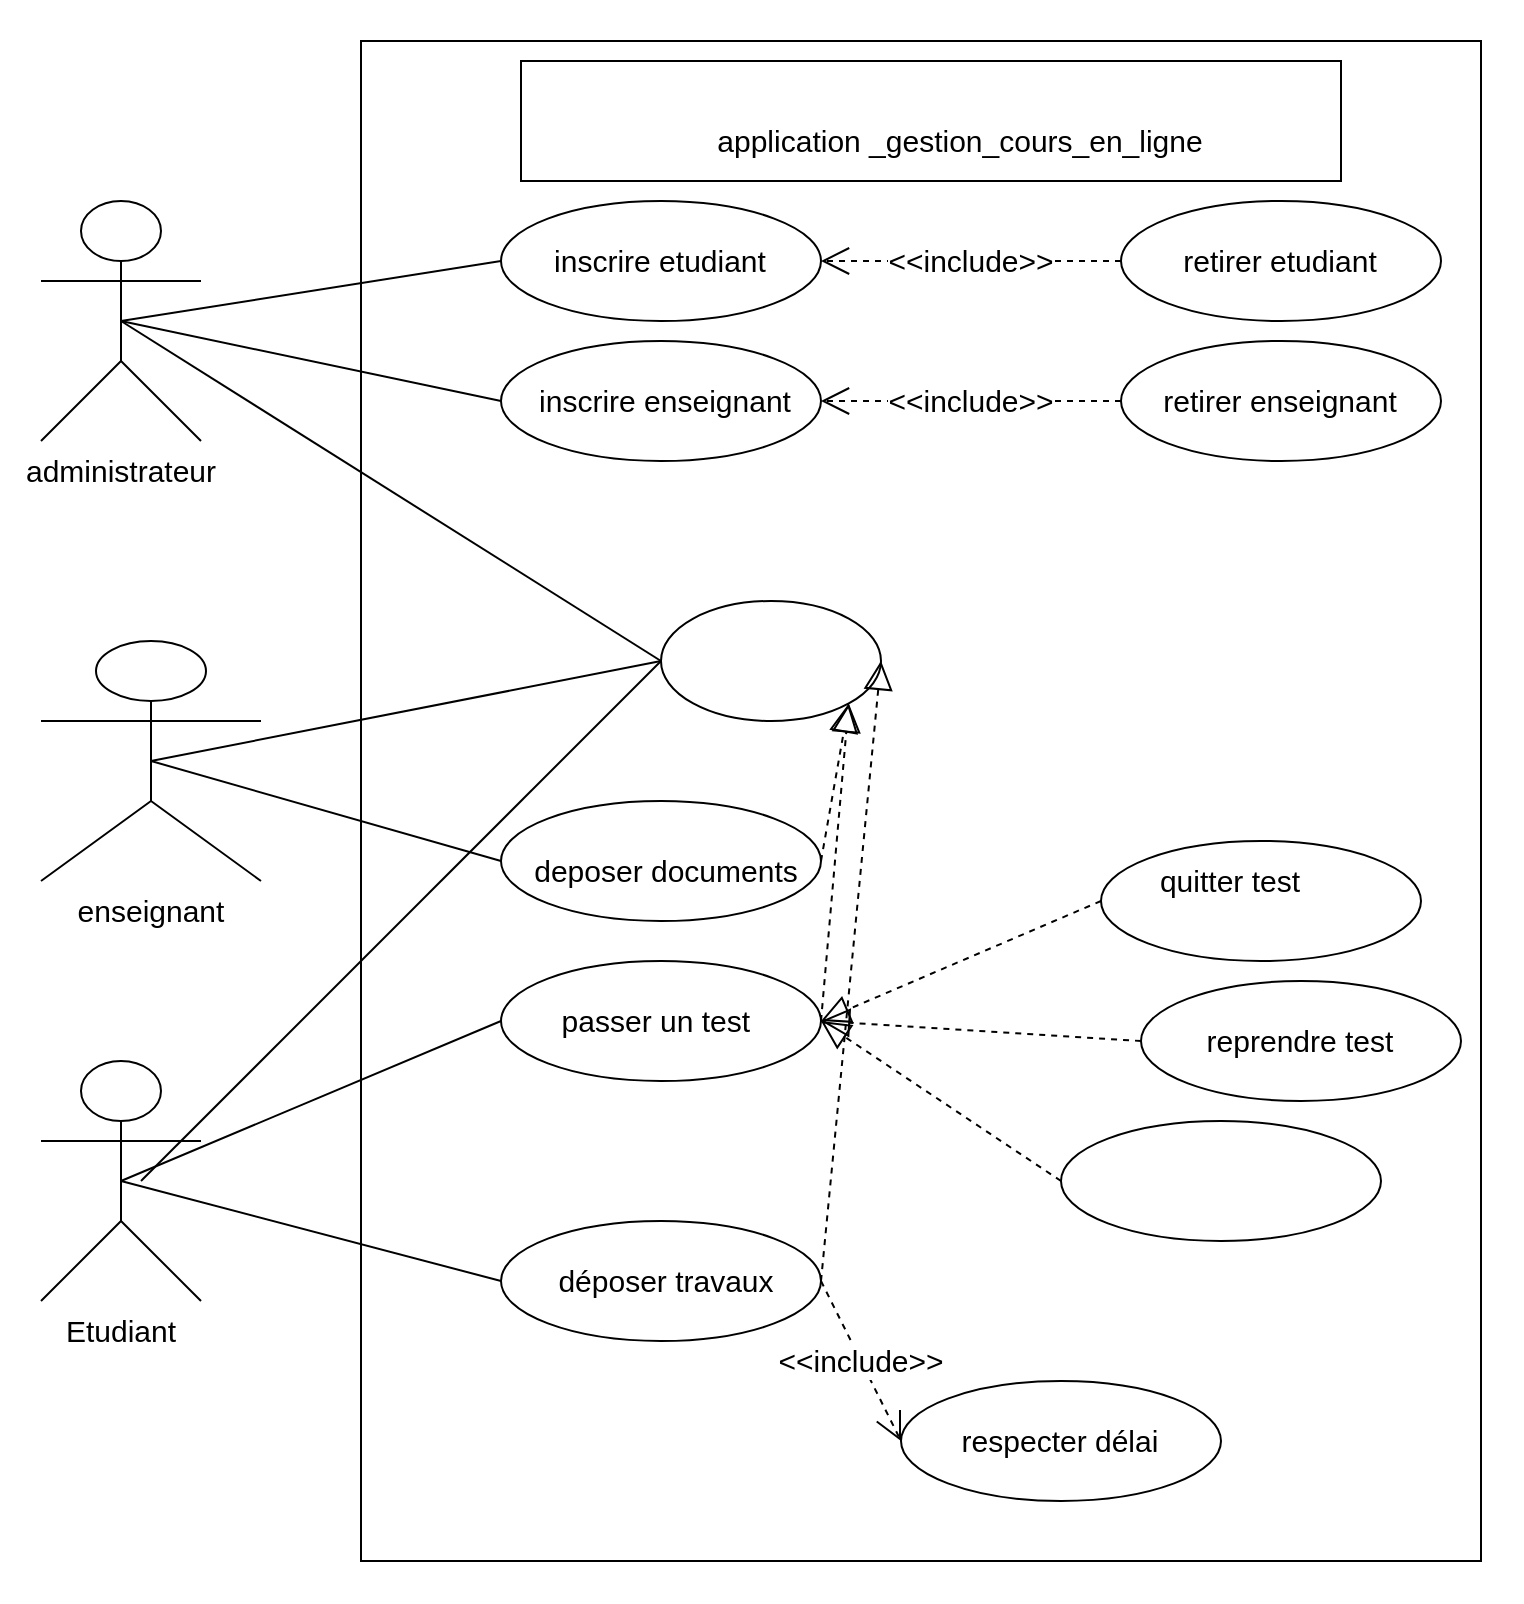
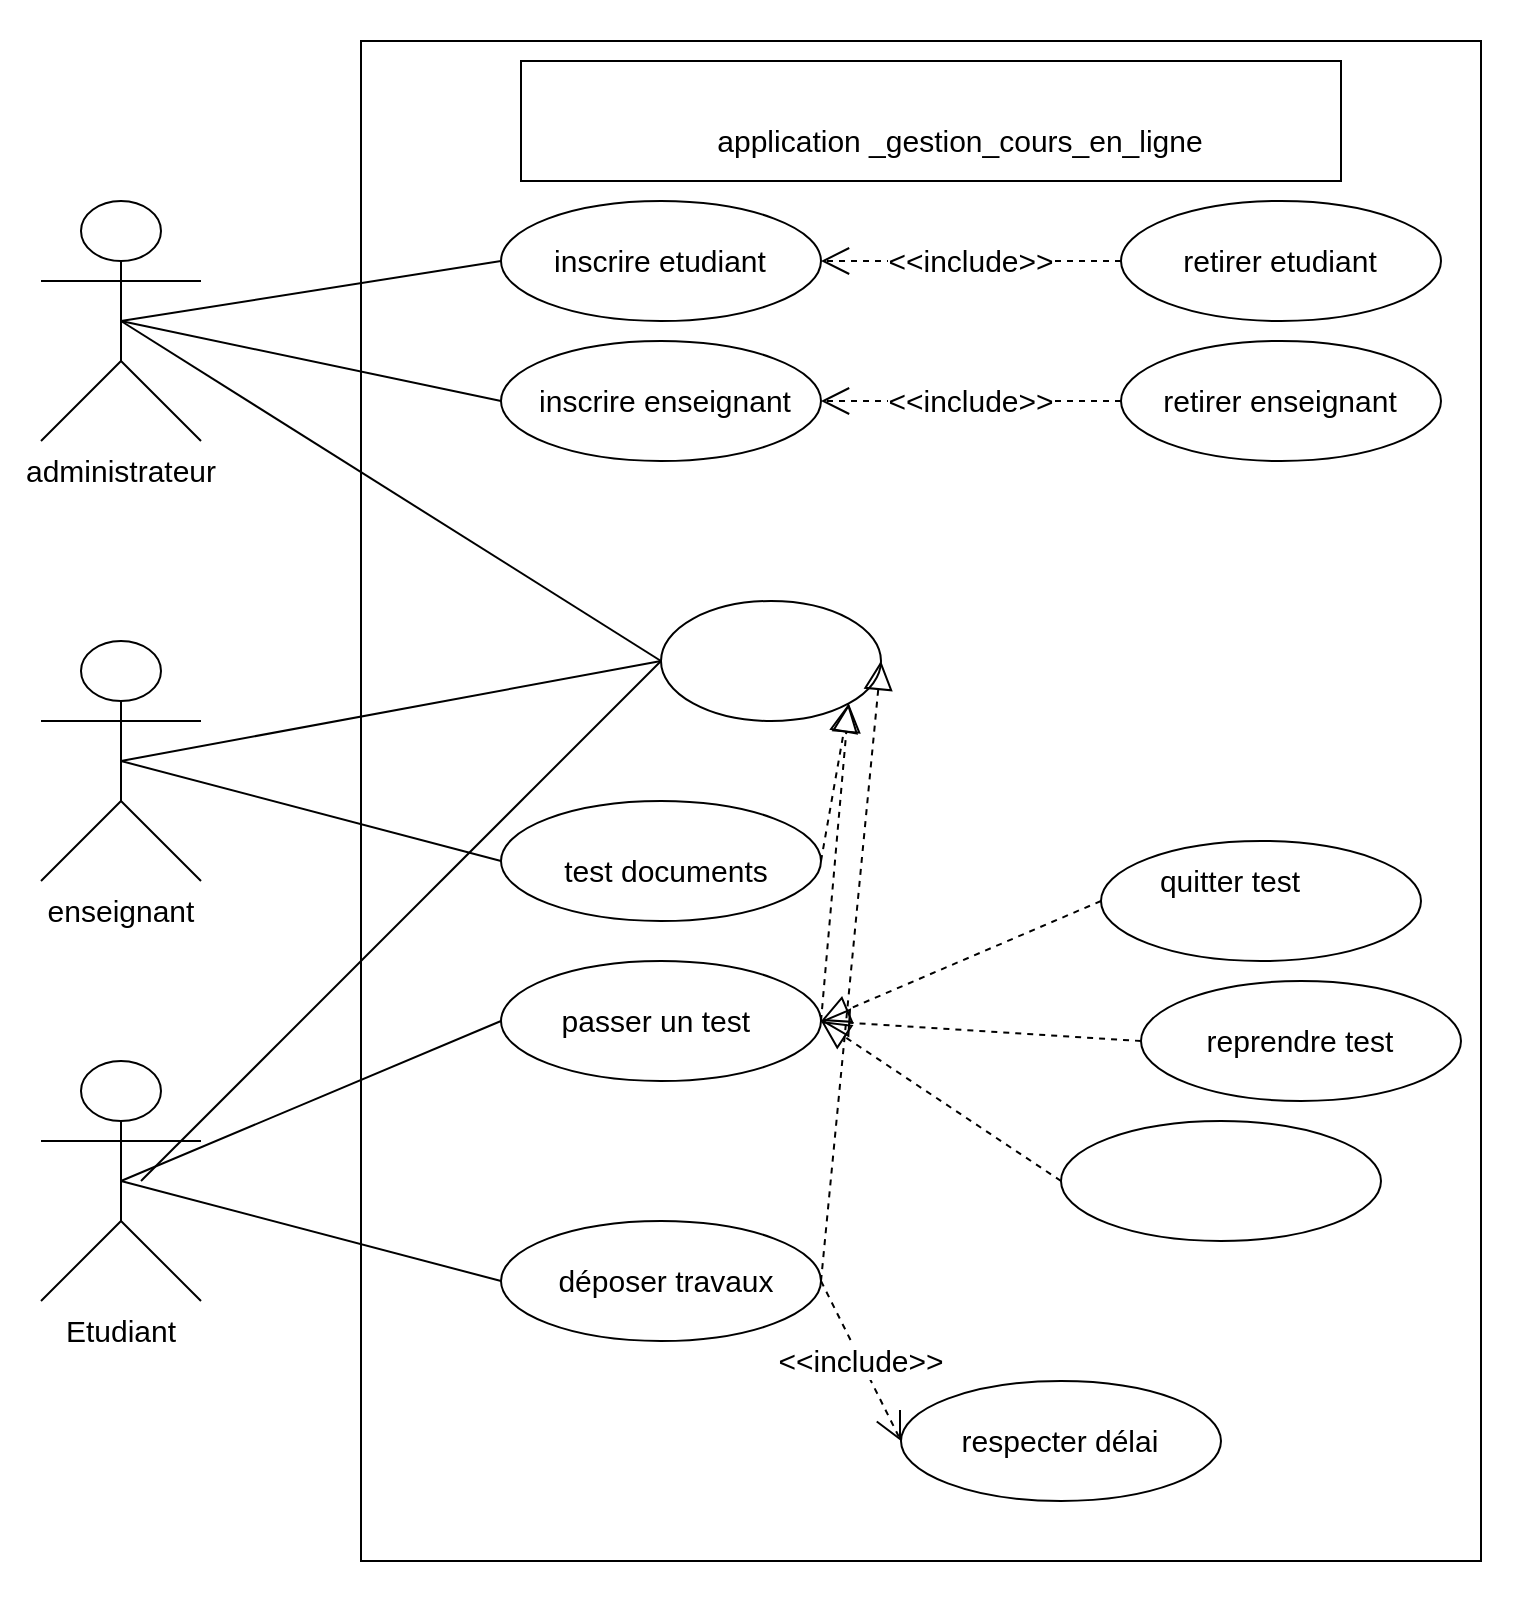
(151, 761) -> (121, 761)
(667, 871) -> (667, 871)
